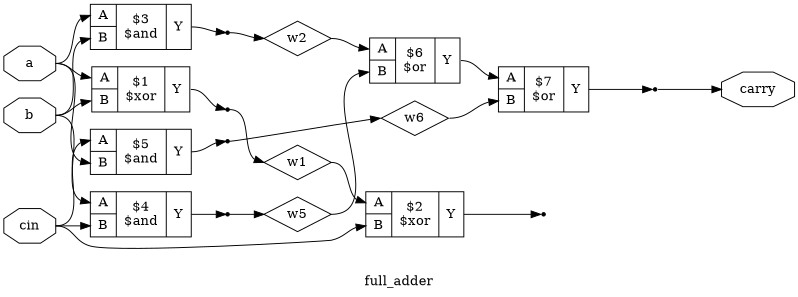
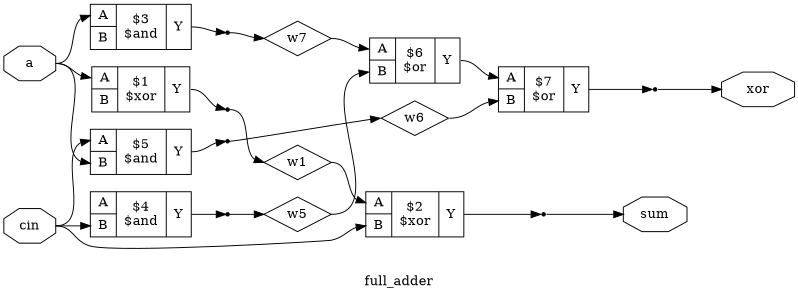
(298, 38) -> (298, 38)
(758, 89) -> (758, 89)
(30, 115) -> none
none -> (655, 214)
